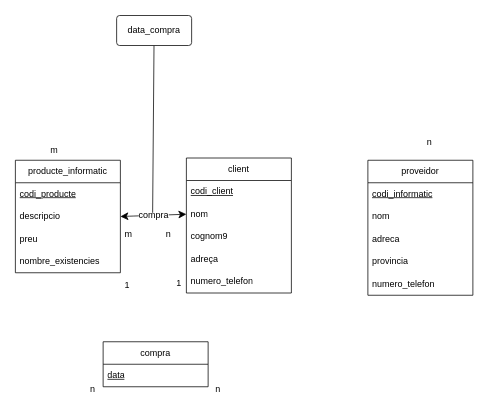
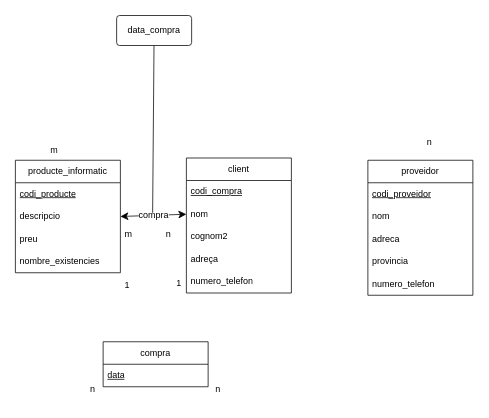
(215, 192) -> (217, 192)
(407, 194) -> (405, 194)
(209, 237) -> (209, 237)
